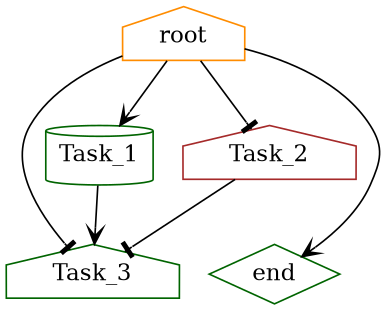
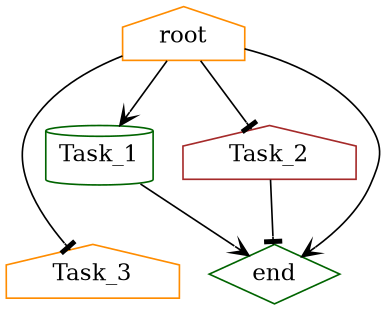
(97, 207) -> (187, 215)
(184, 213) -> (272, 208)
(93, 274) -> (93, 274)
